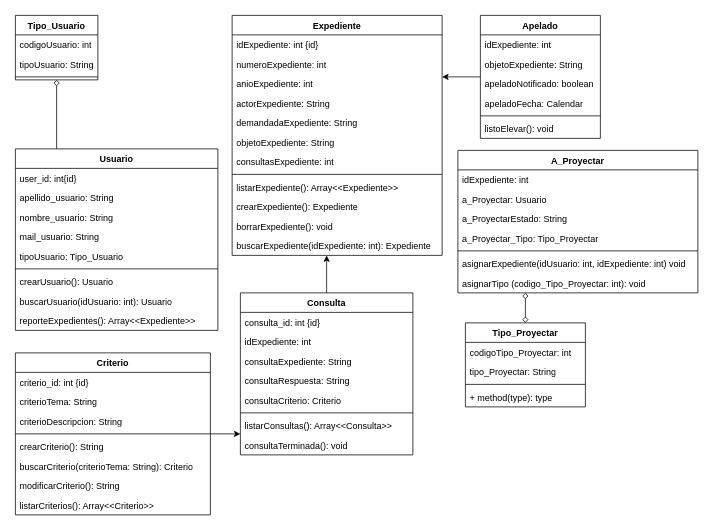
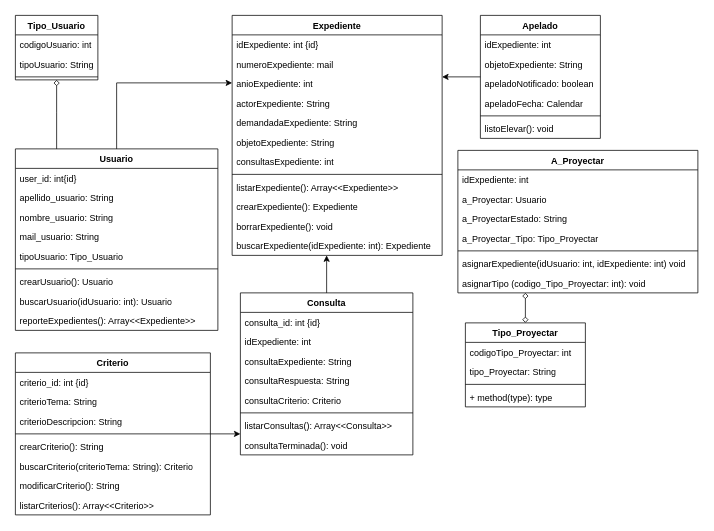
(285, 65) -> (286, 65)
none -> (117, 116)
